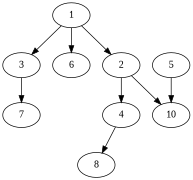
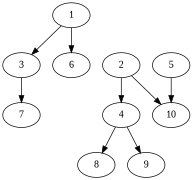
(94, 38) -> none
none -> (146, 165)
